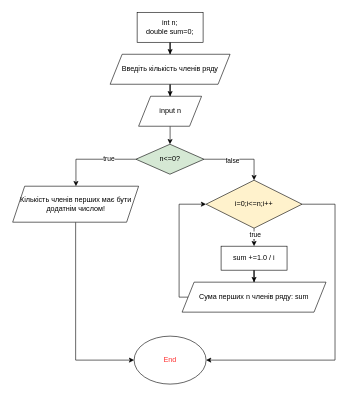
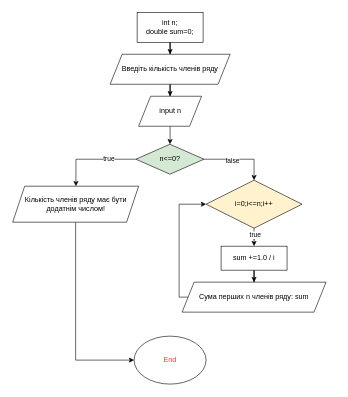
(76, 204) -> (76, 204)
(334, 204) -> none
